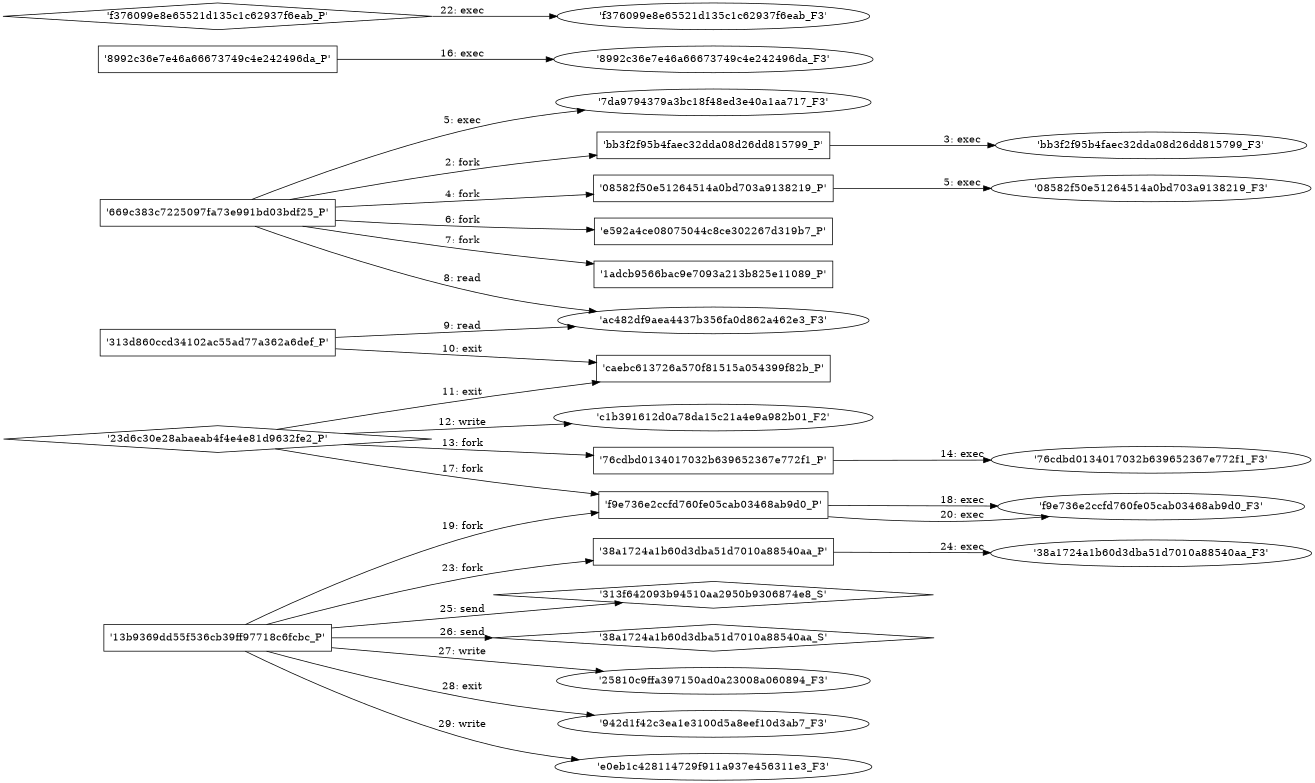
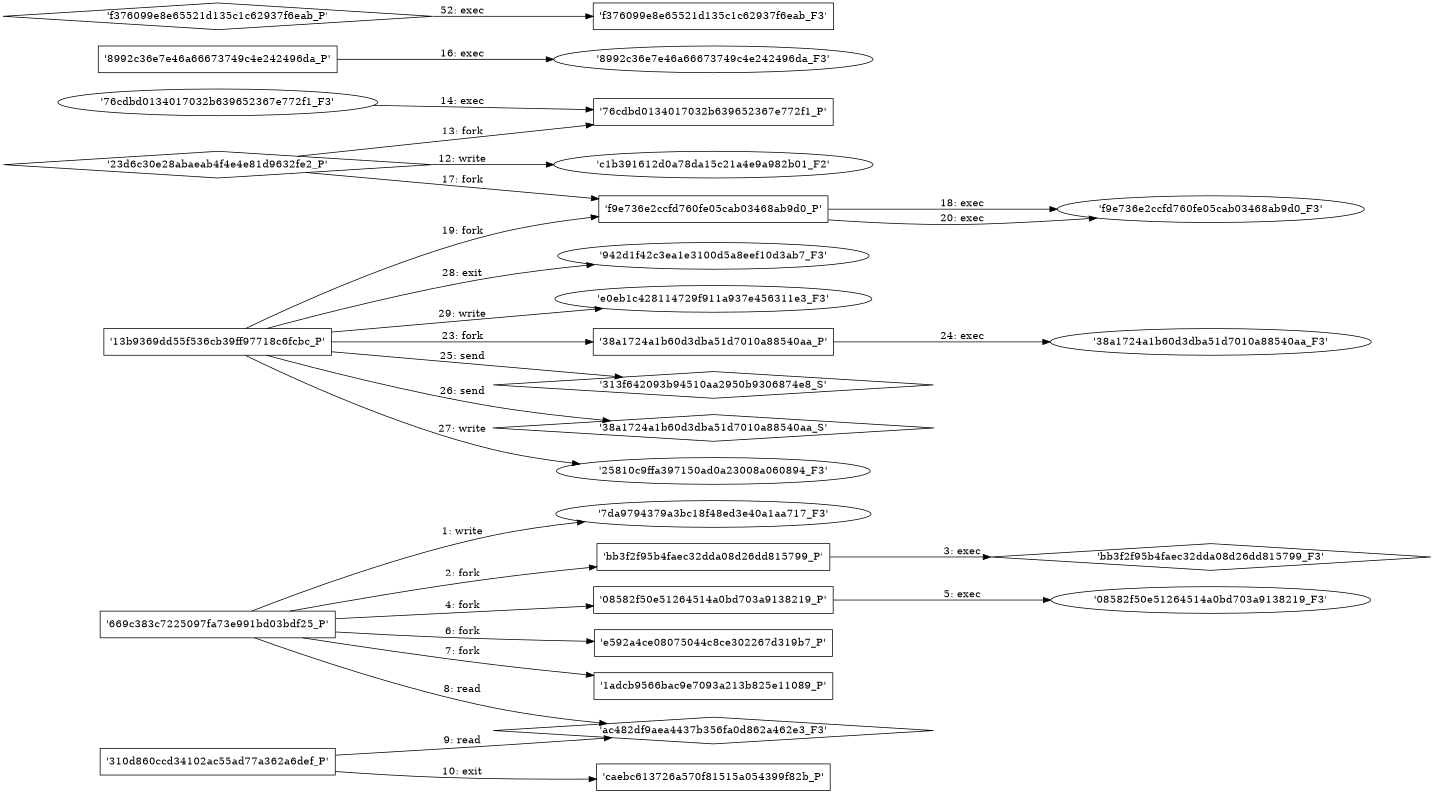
(462, 11) -> (462, 11)
(713, 16) -> (713, 16)
(462, 121) -> (462, 531)
(1151, 145) -> (1211, 557)
(713, 320) -> (713, 731)
(218, 343) -> (218, 762)
(434, 405) -> none
(908, 460) -> (480, 107)
